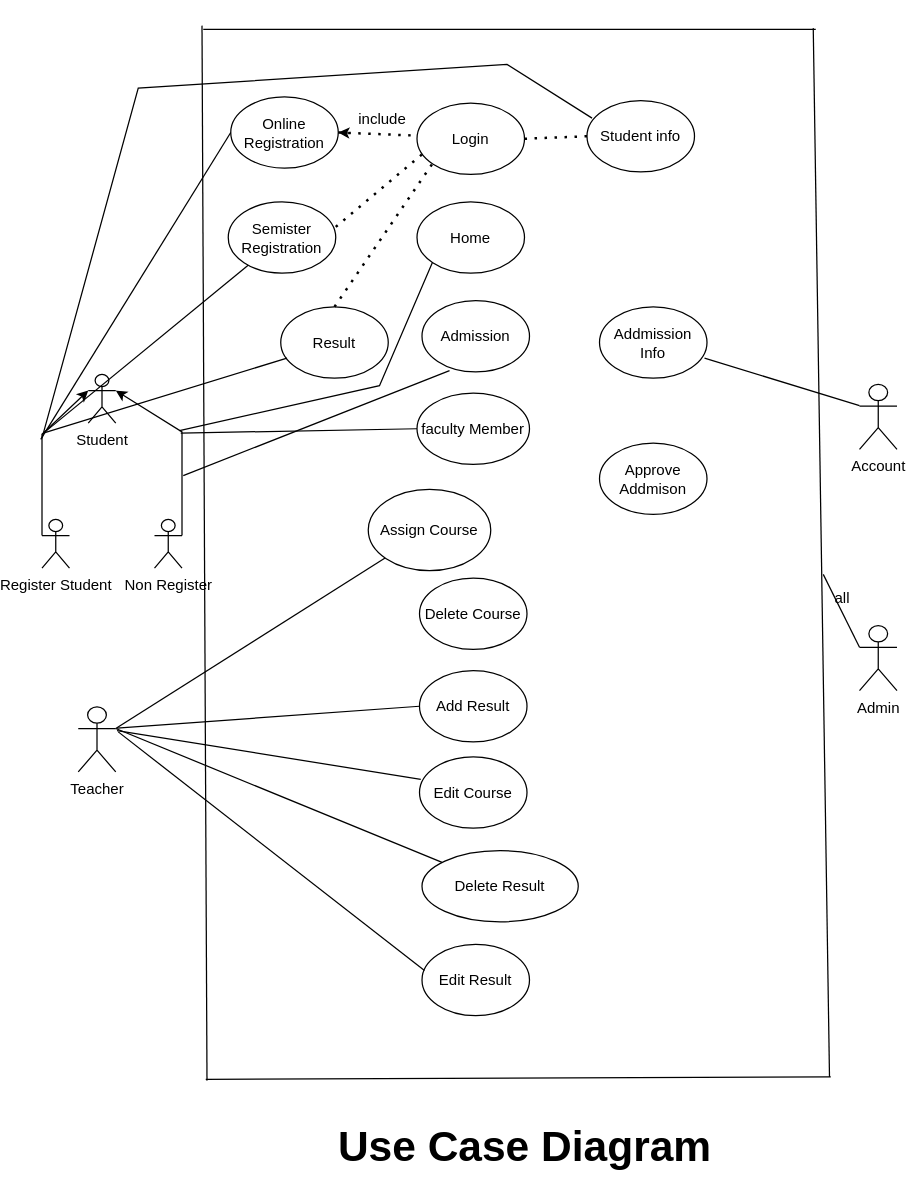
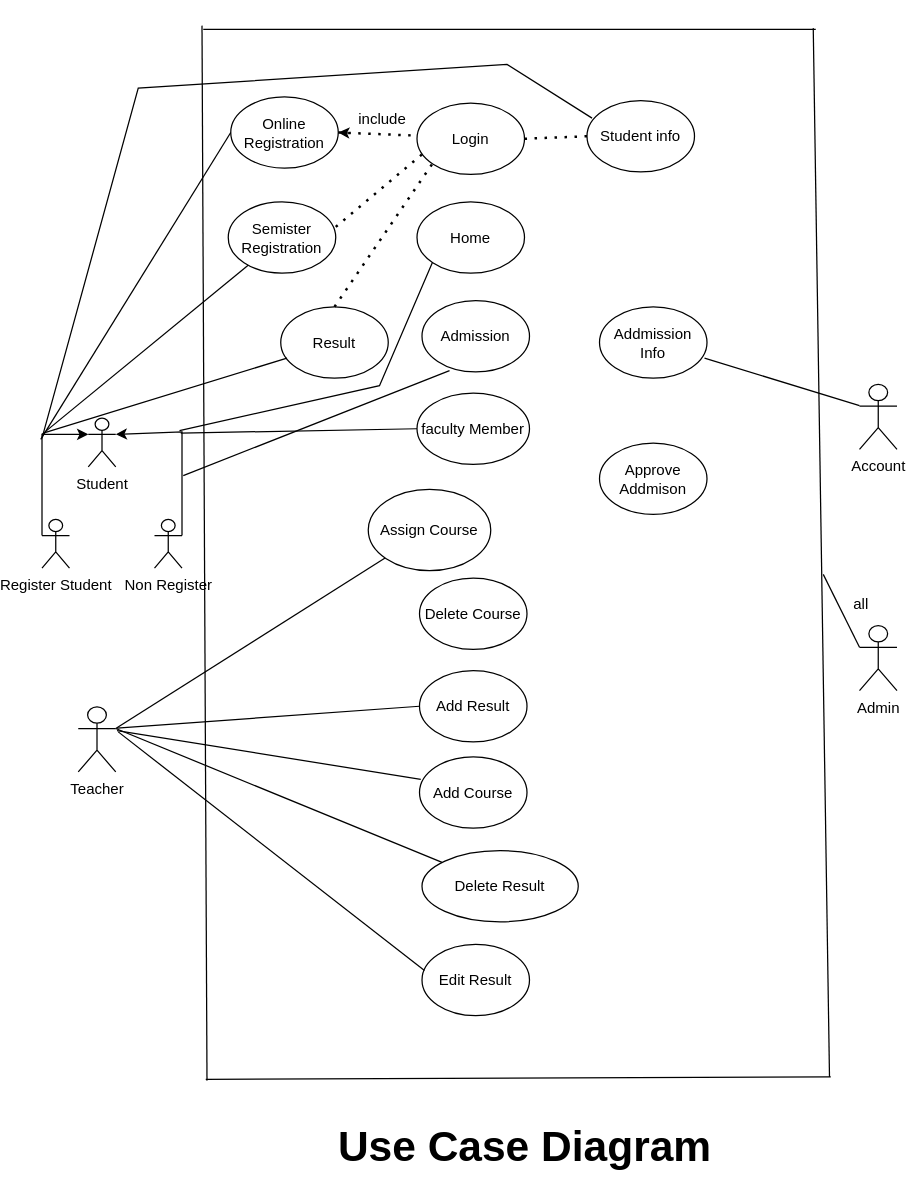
(102, 399) -> (102, 443)
(842, 598) -> (861, 604)
(473, 793) -> (473, 793)
